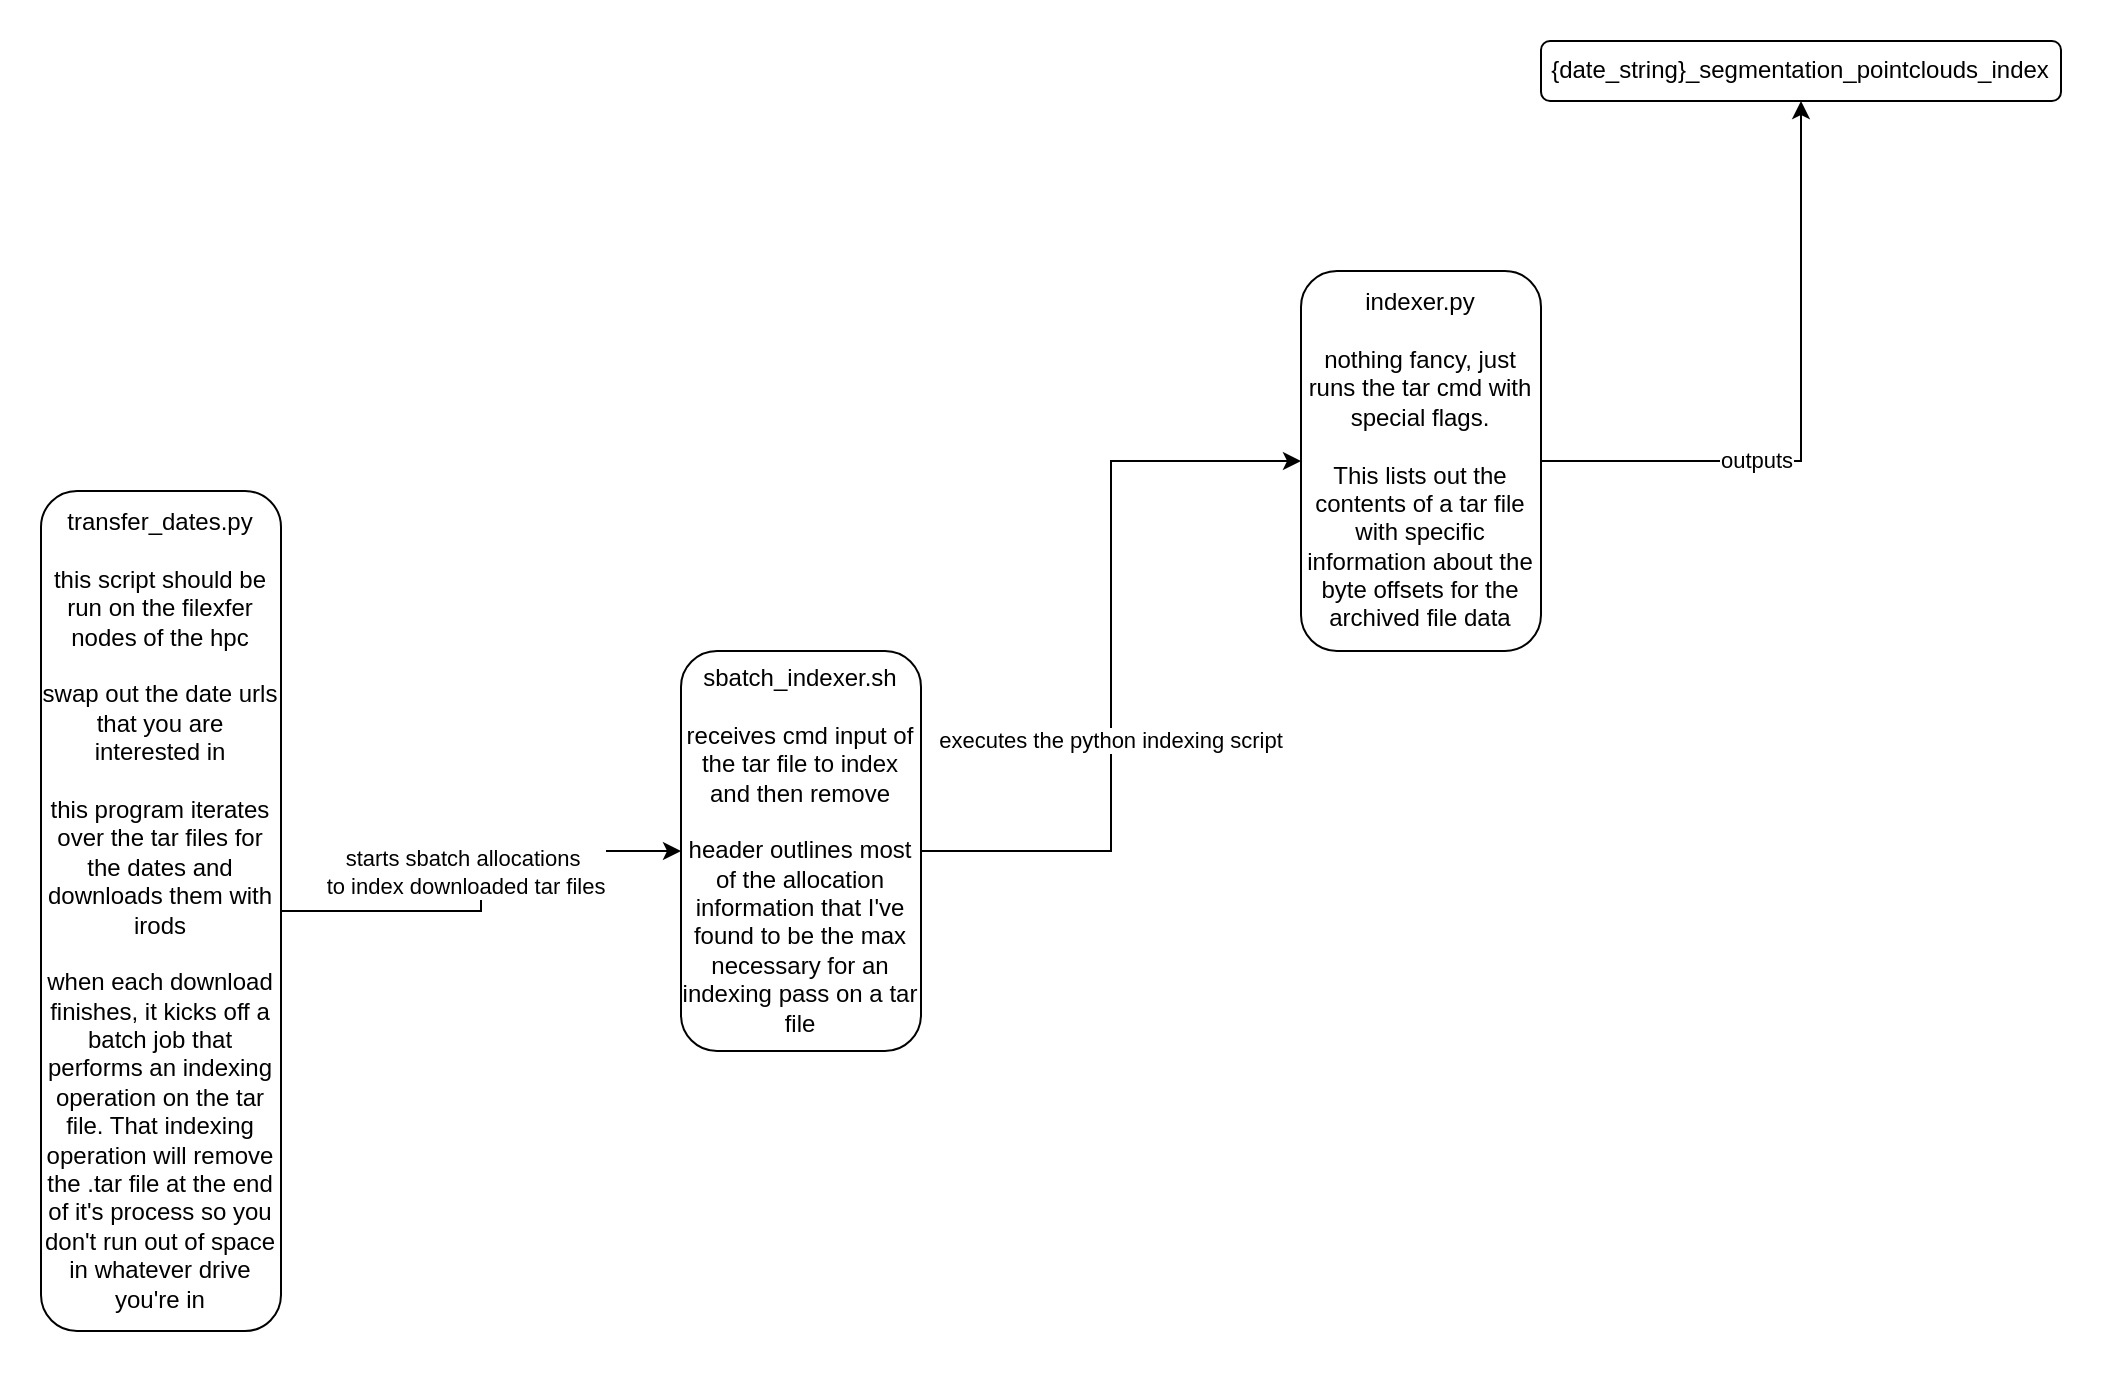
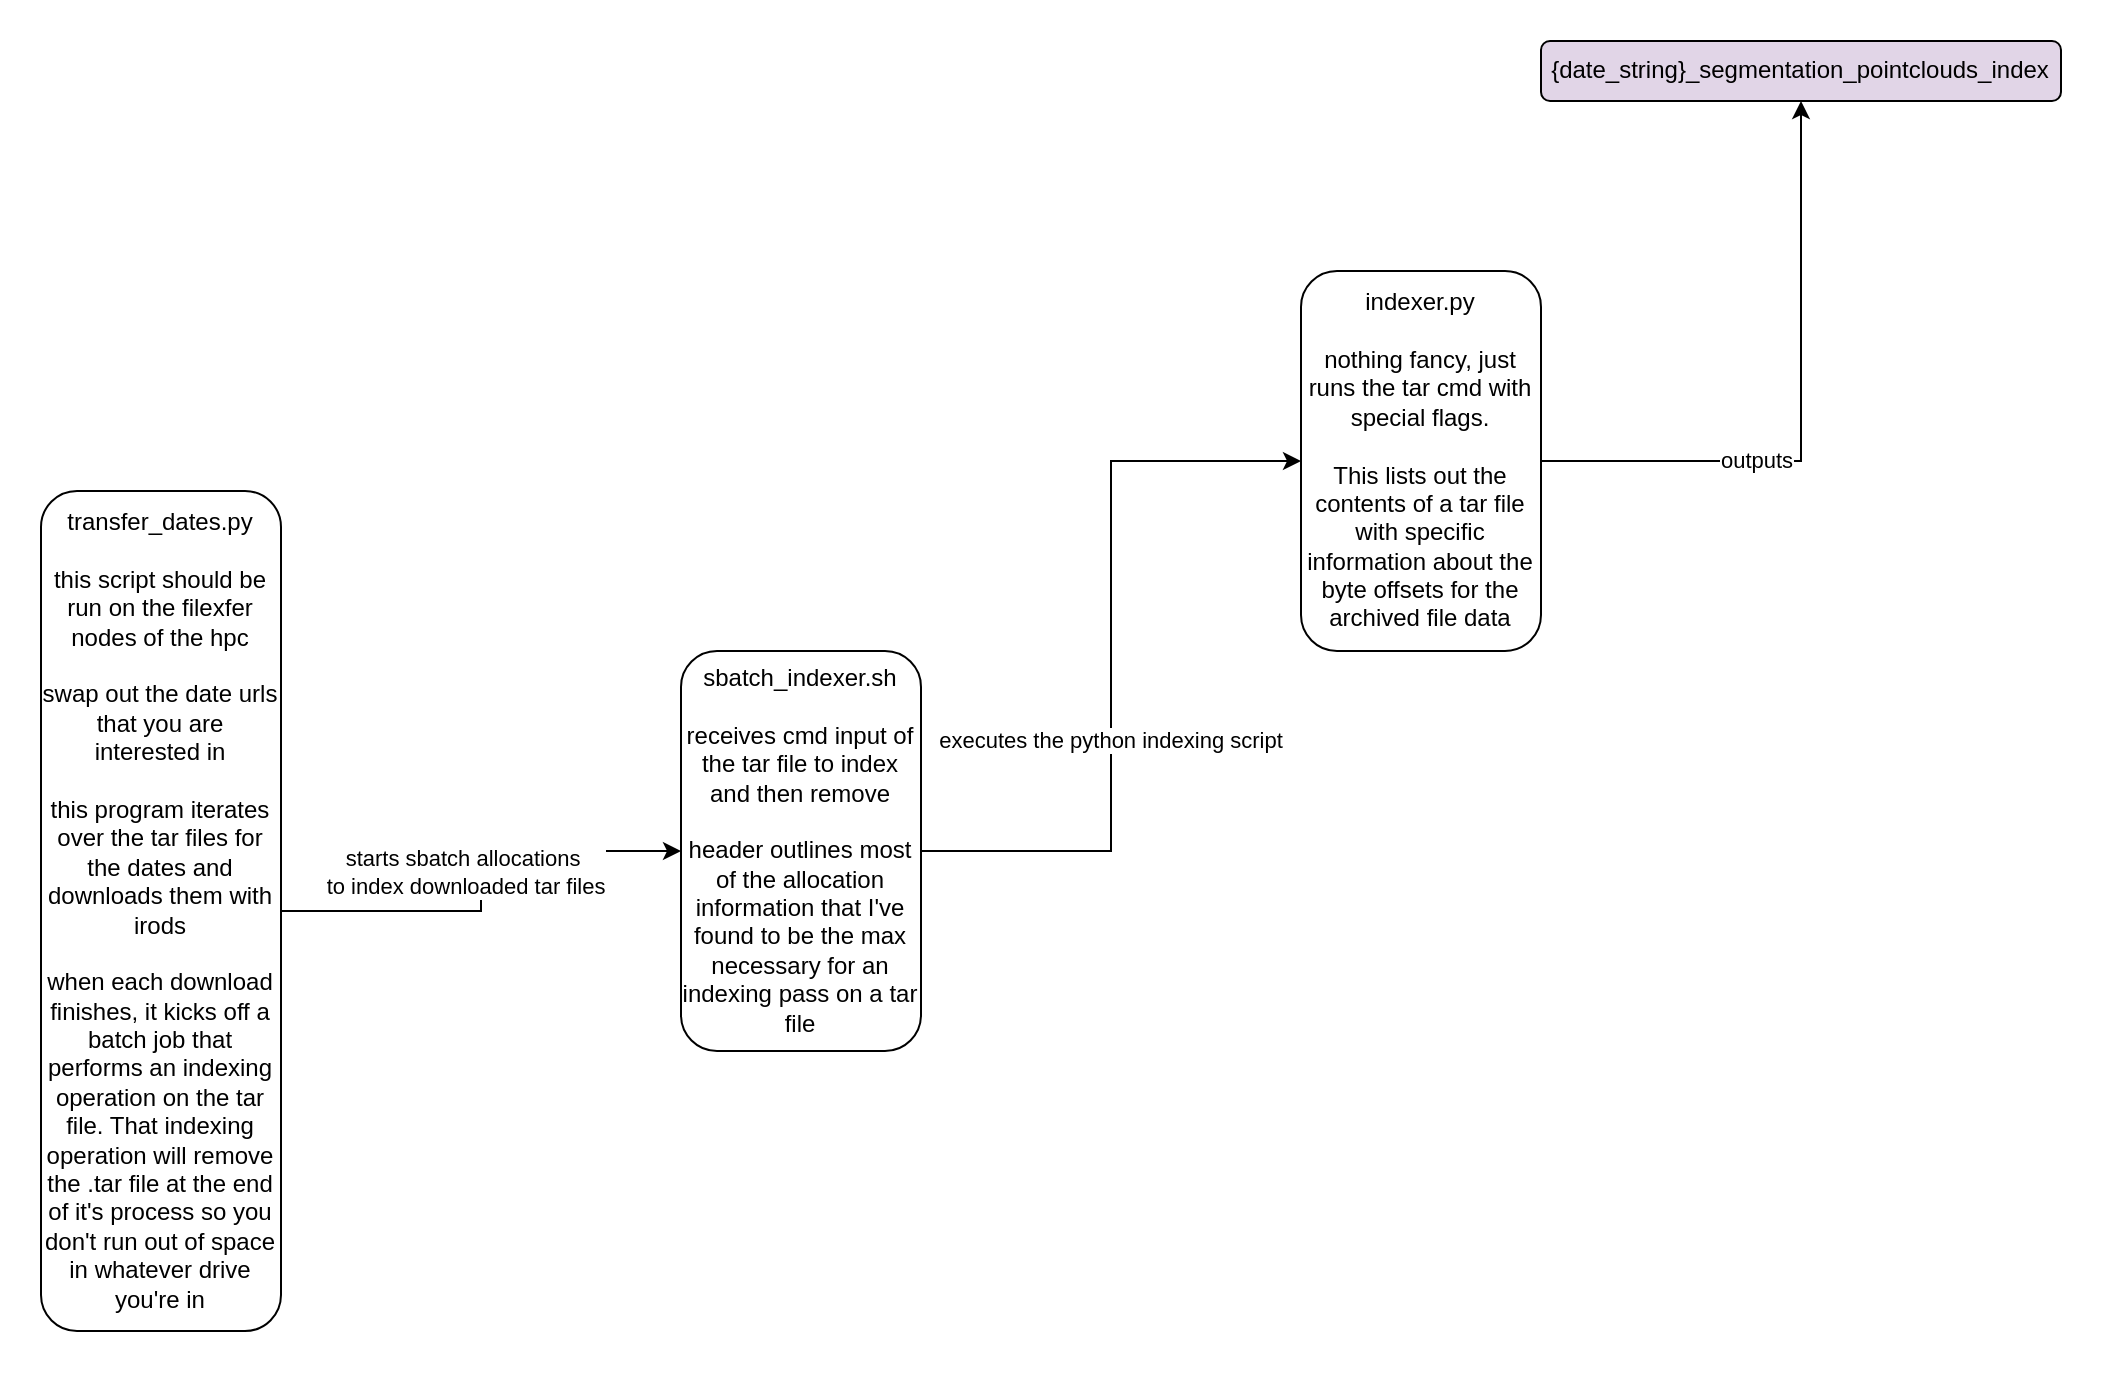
(1801, 71) -> (1801, 71)
